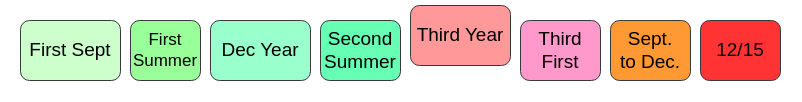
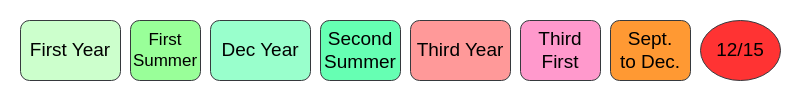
(461, 36) -> (461, 51)
(71, 51) -> (71, 51)
(741, 51) -> (741, 51)
